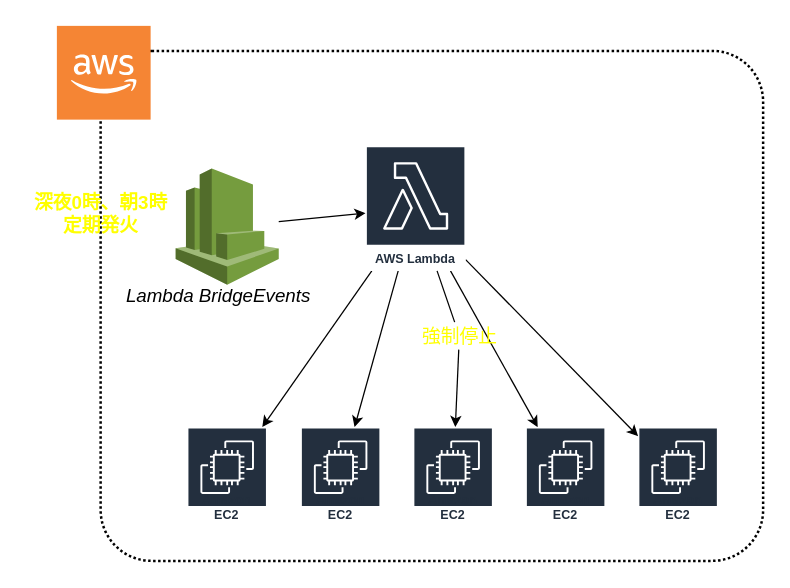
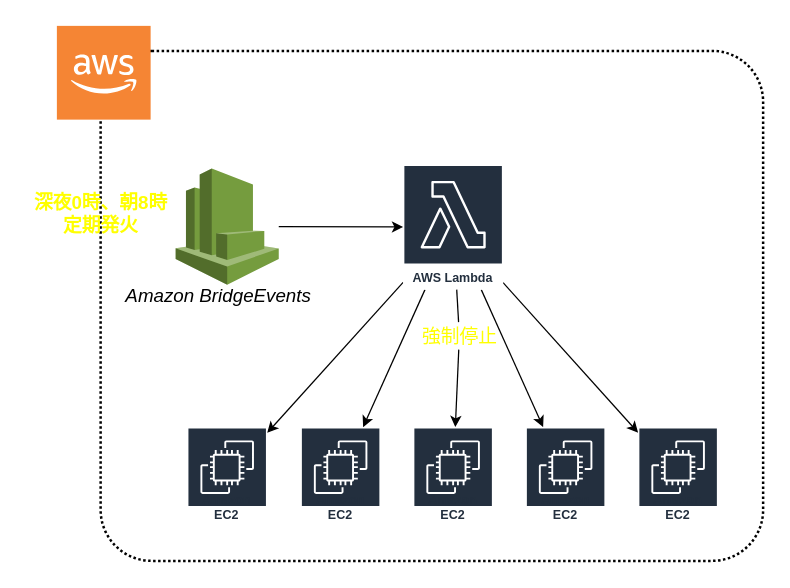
(416, 208) -> (453, 227)
(101, 213) -> (101, 213)
(219, 294) -> (219, 294)
